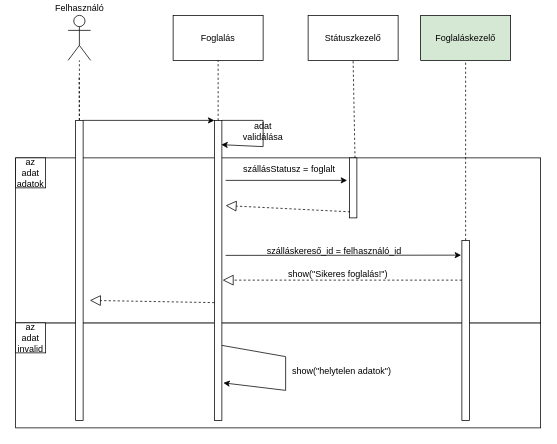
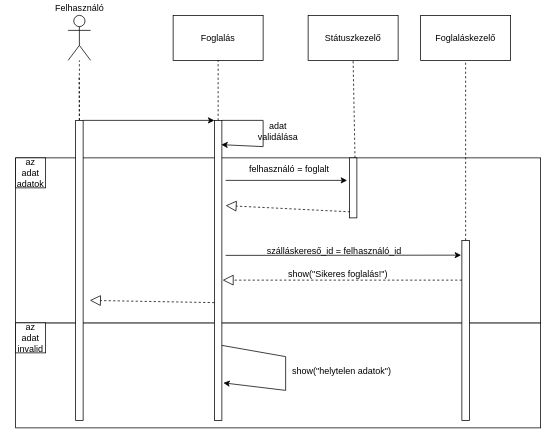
(465, 38) -> (465, 38)
(263, 132) -> (278, 132)
(289, 169) -> (289, 169)
